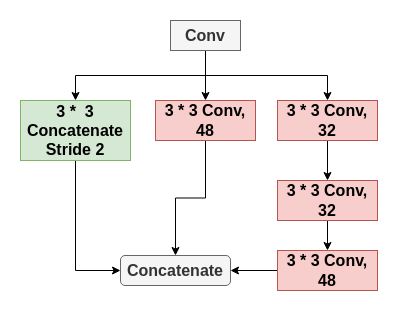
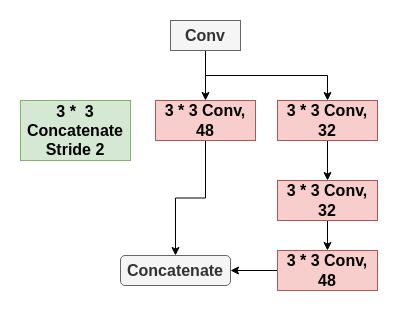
(131, 76) -> none
(76, 235) -> none
